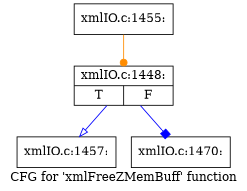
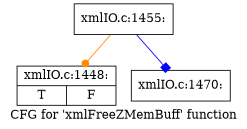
(151, 118) -> (149, 49)
(67, 152) -> none
